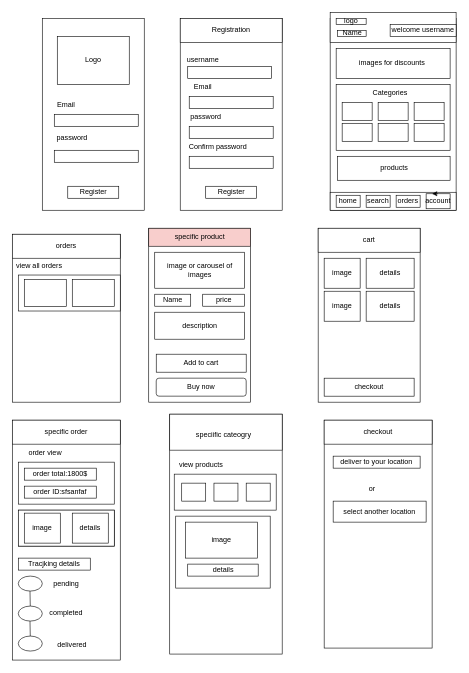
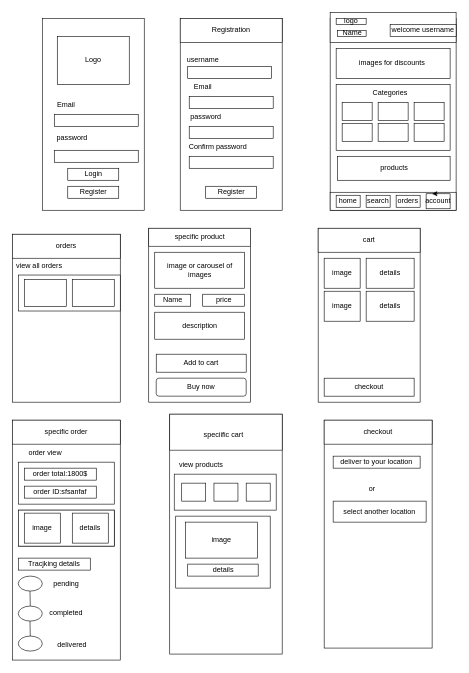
none -> (93, 174)
(200, 237) -> (200, 237)
(224, 435) -> (224, 435)
